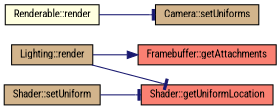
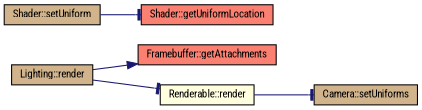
(127, 74) -> (124, 84)
